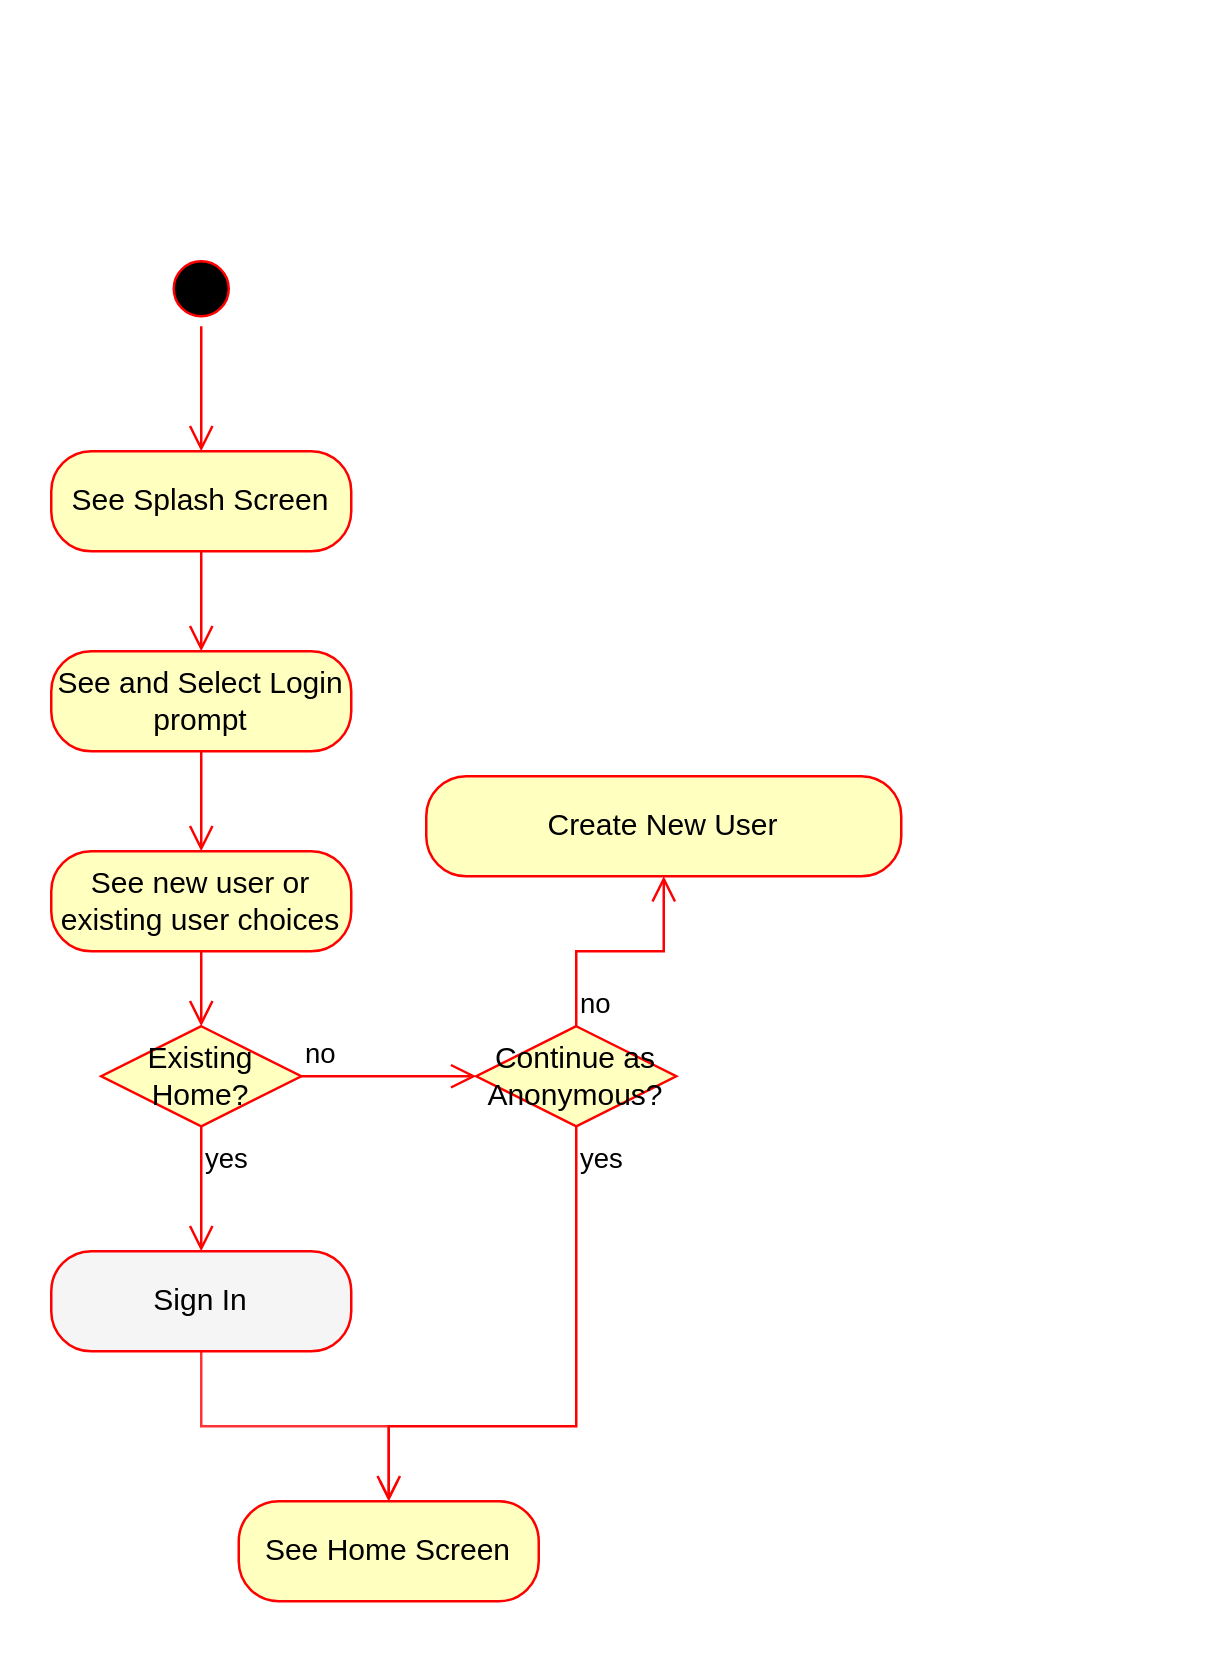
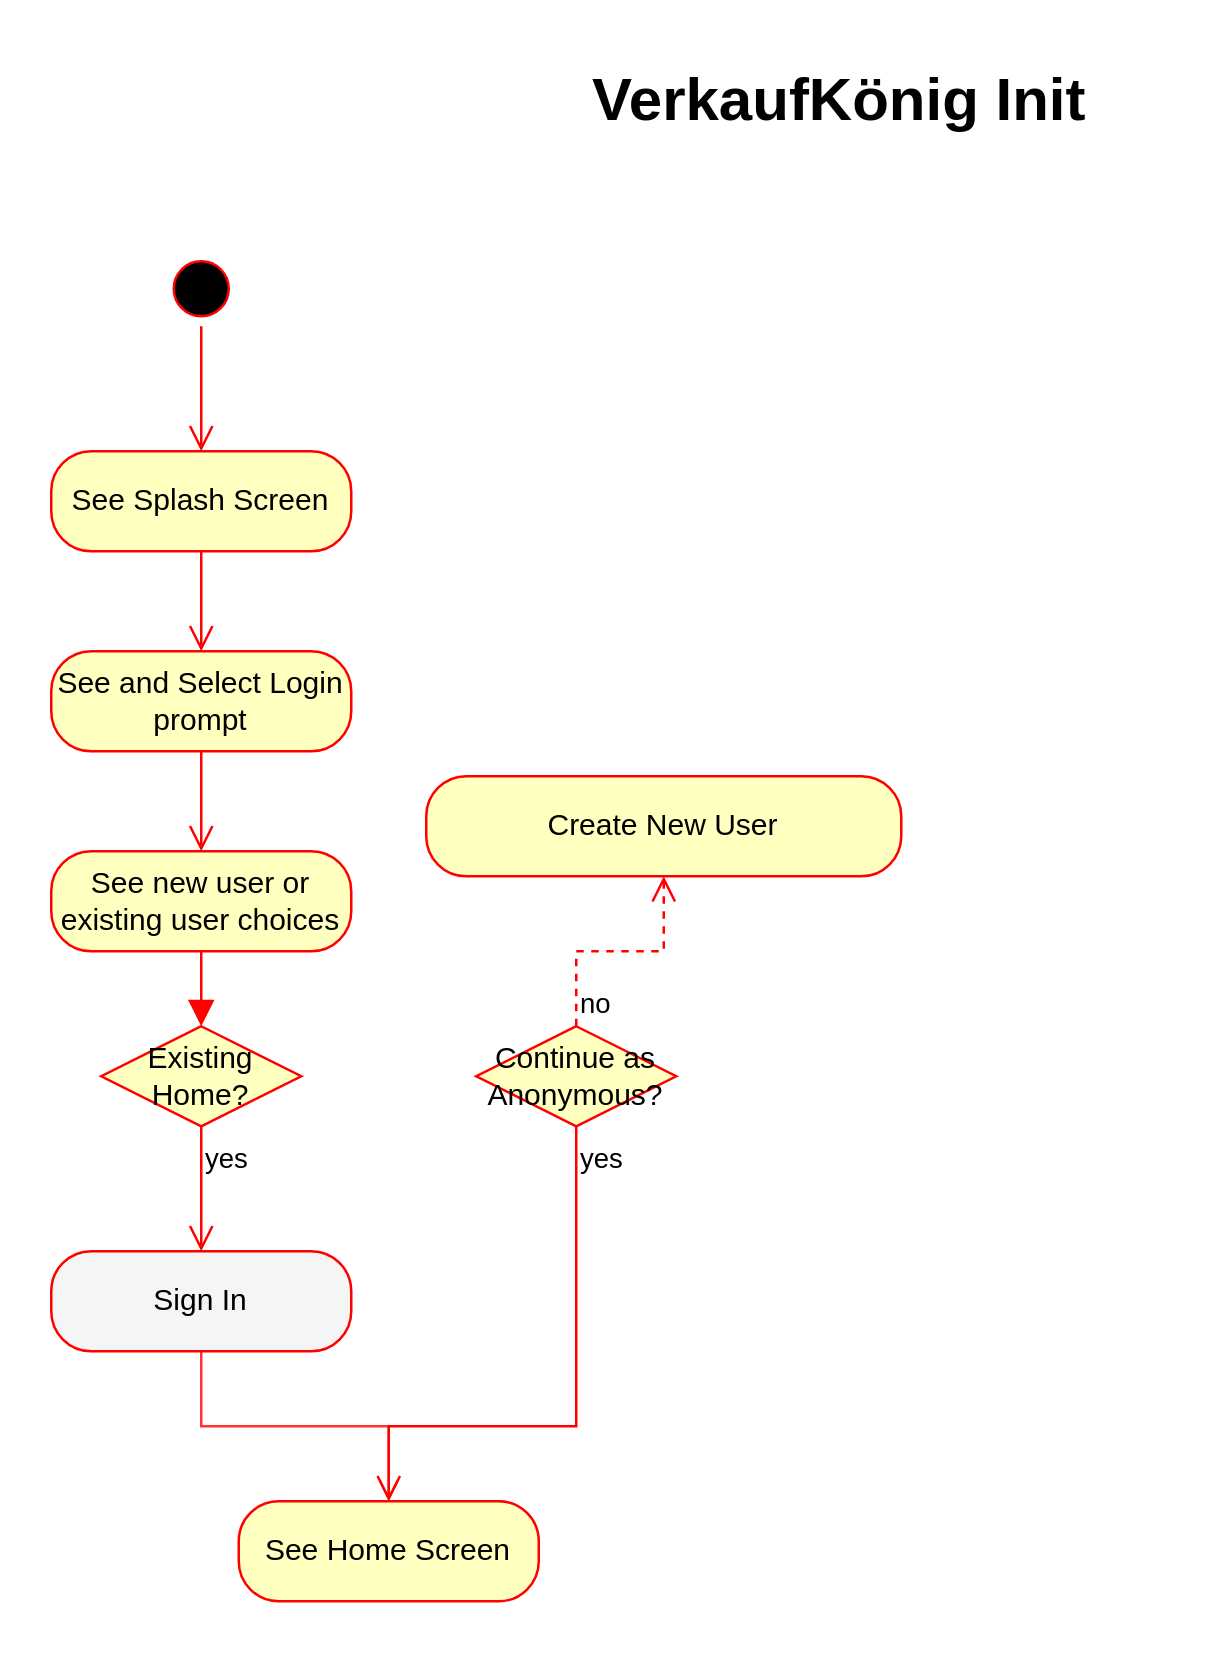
none -> (839, 101)
(617, 951) -> (617, 951)
(201, 1008) -> (201, 999)
(385, 1076) -> none
